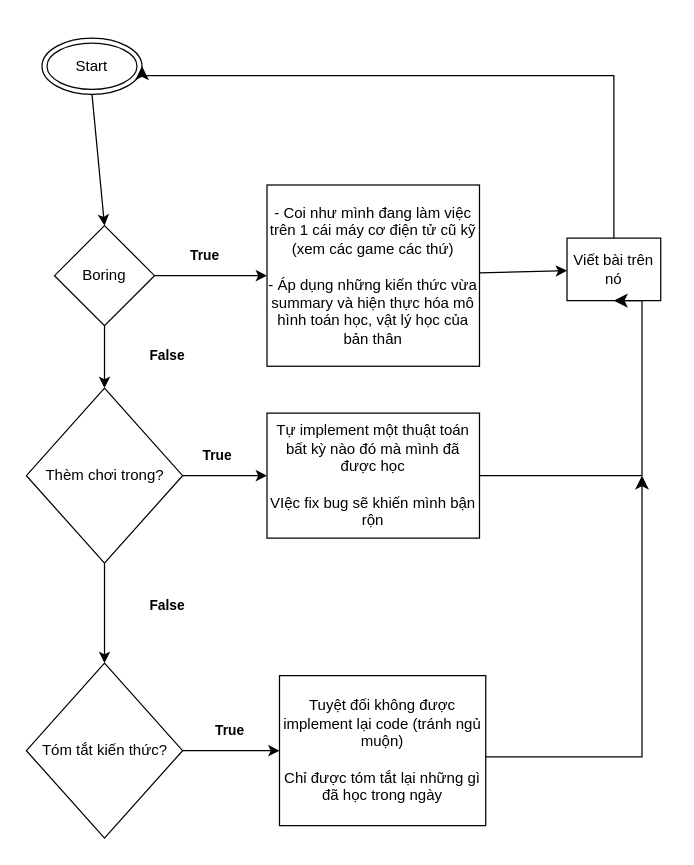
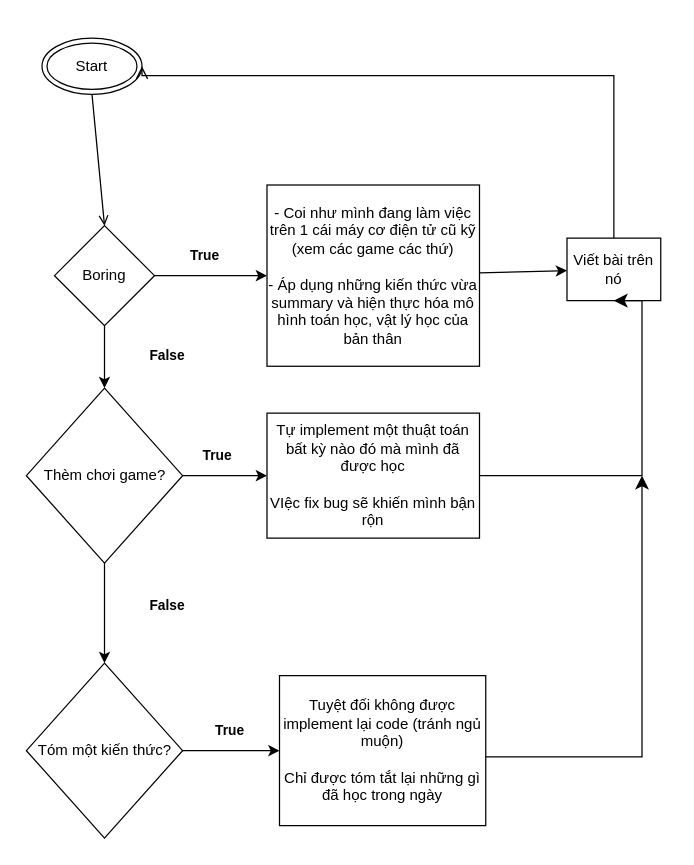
(145, 76) -> (143, 76)
(103, 216) -> (104, 217)
(105, 476) -> (105, 476)
(105, 751) -> (105, 751)
